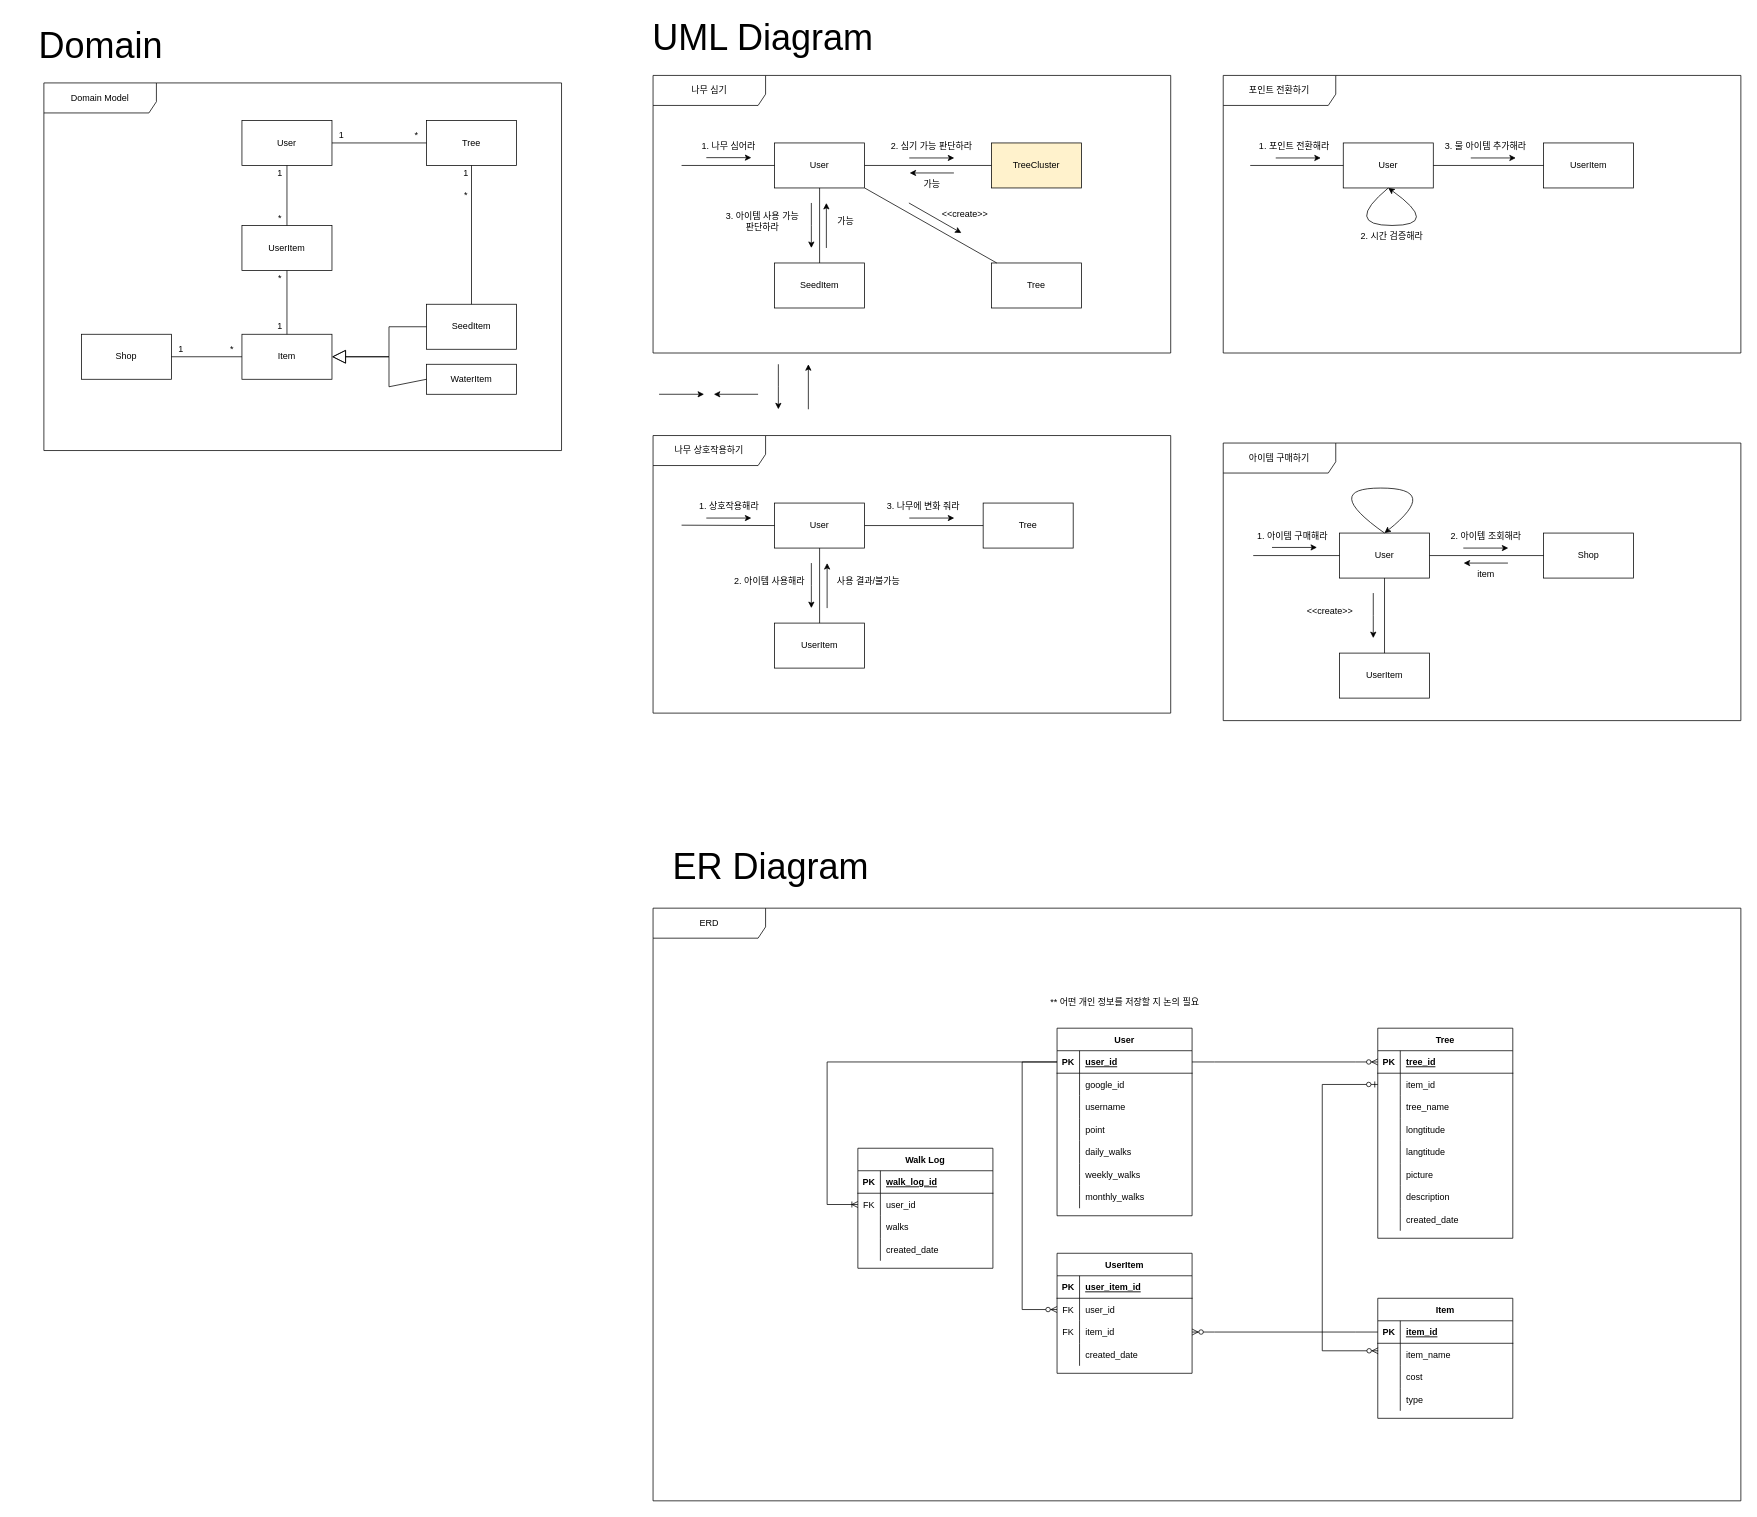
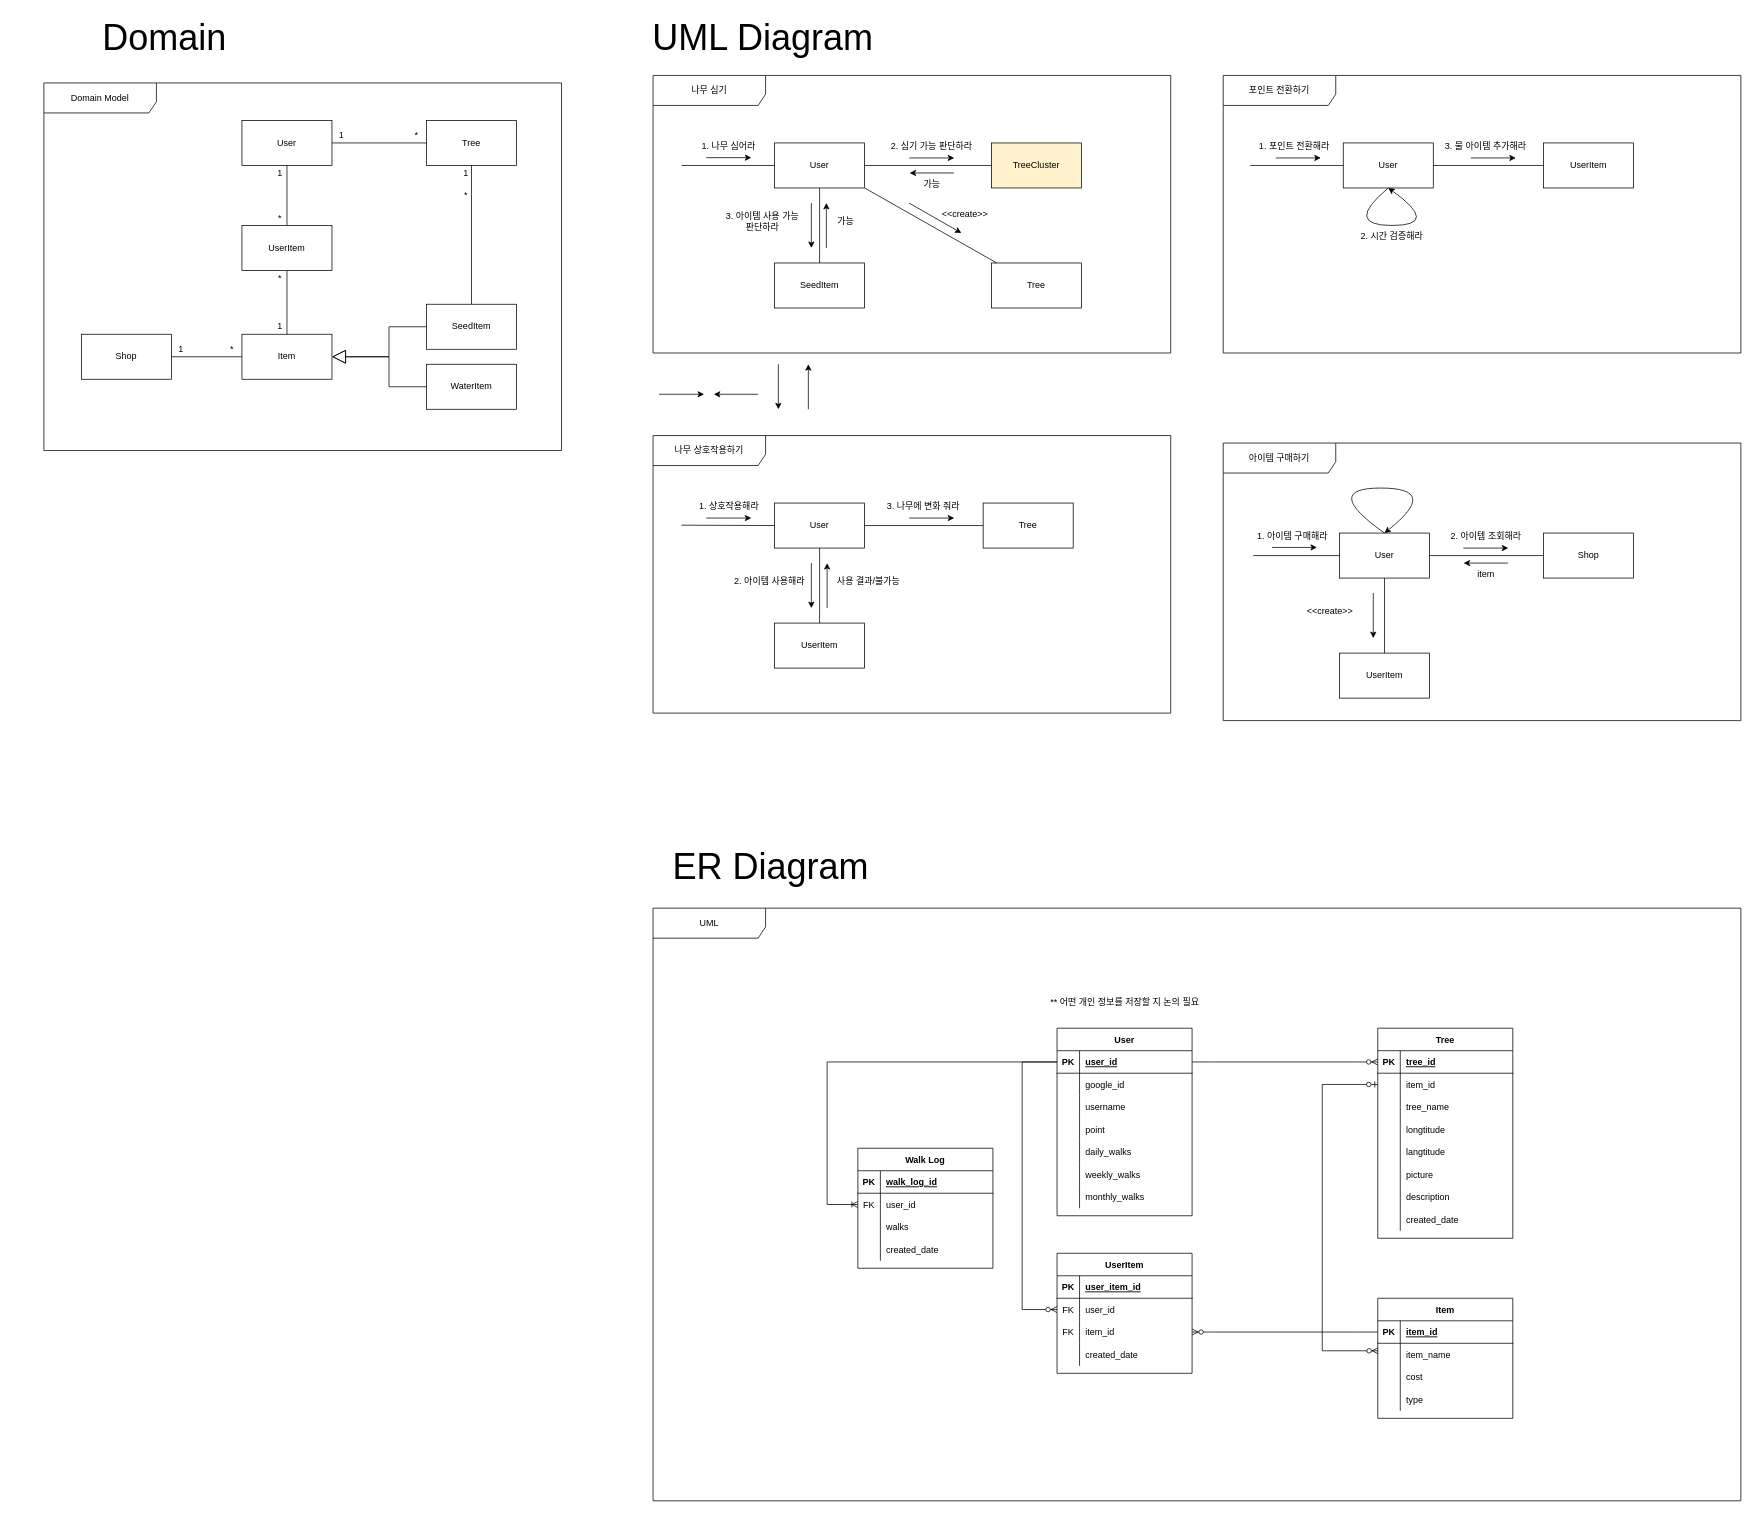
(101, 45) -> (164, 38)
(471, 379) -> (471, 387)
(709, 923) -> (709, 923)
